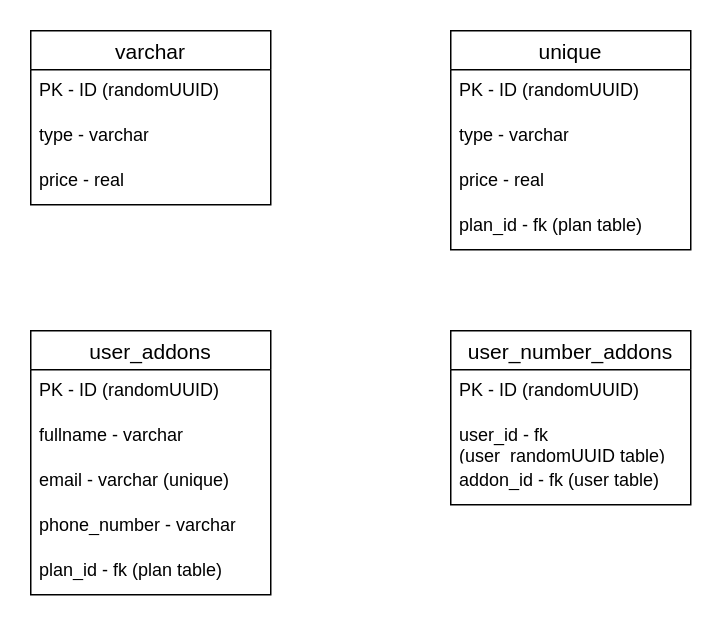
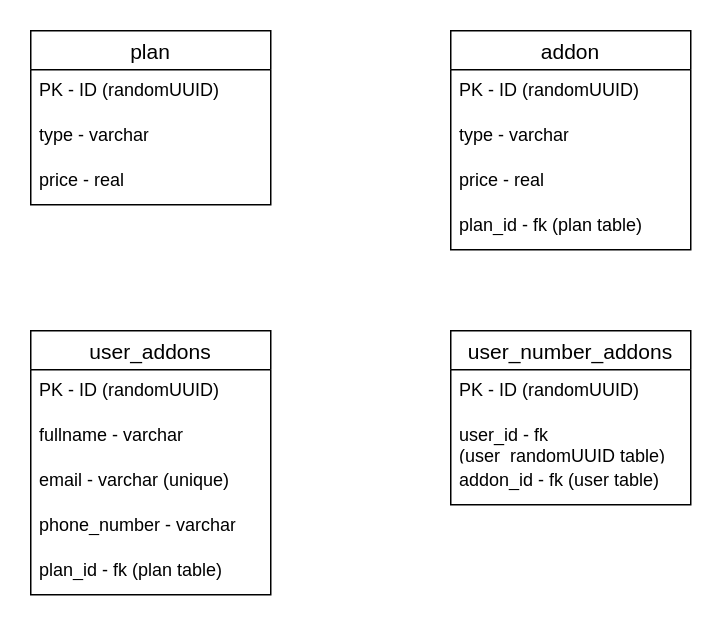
(150, 52) -> (150, 52)
(570, 52) -> (570, 52)
